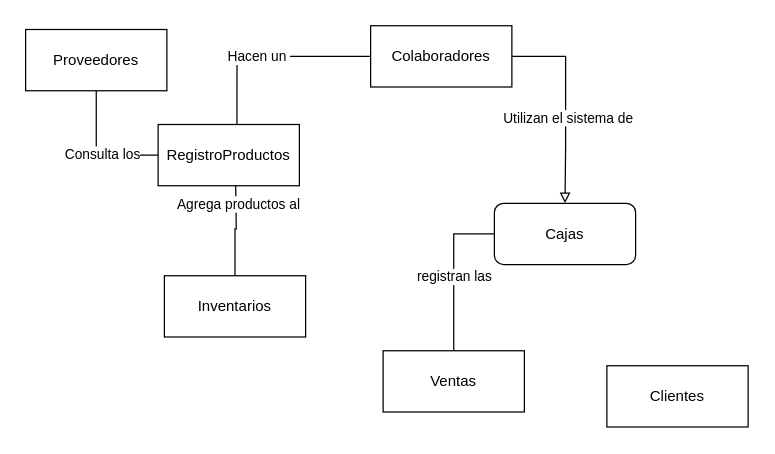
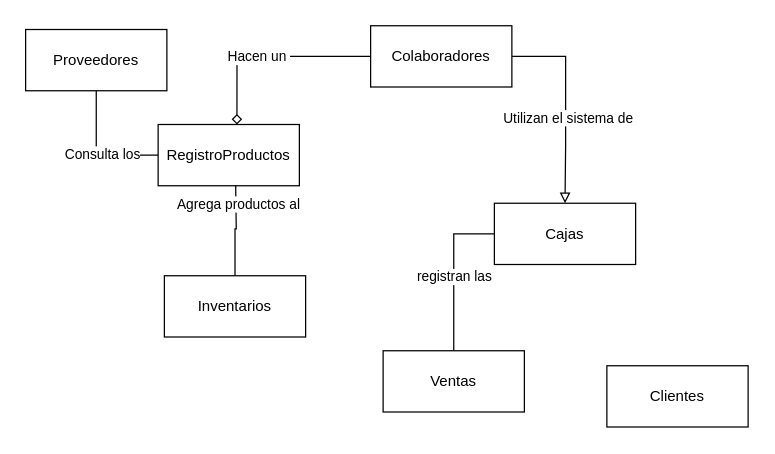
(237, 118) -> (237, 114)
(565, 234) -> (565, 234)
